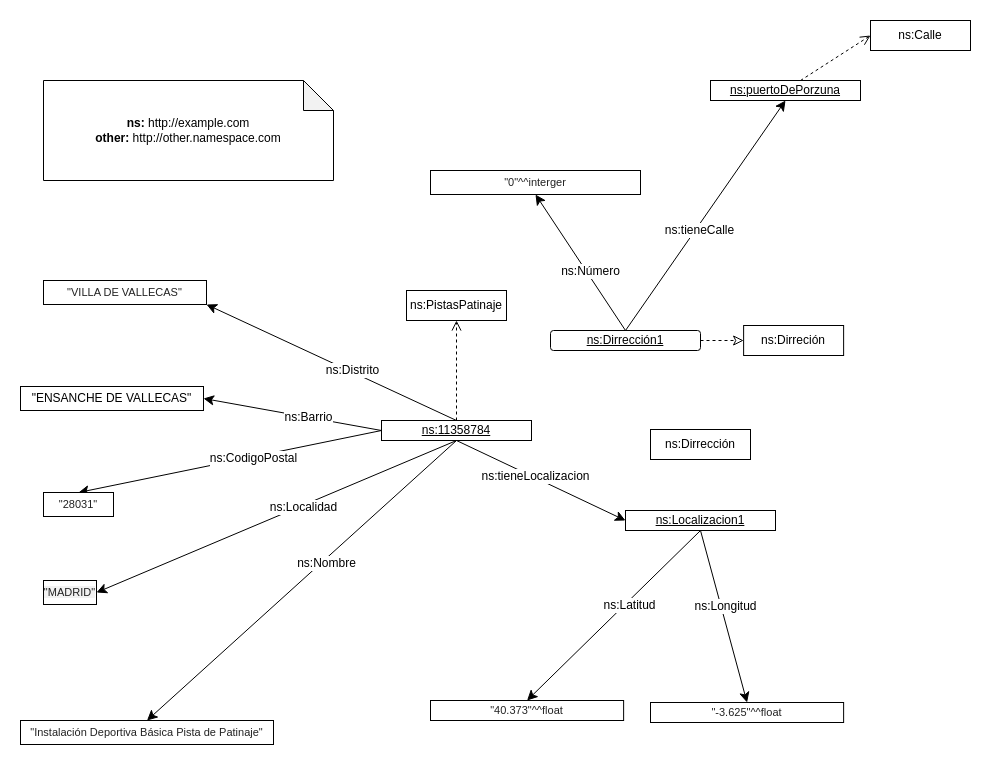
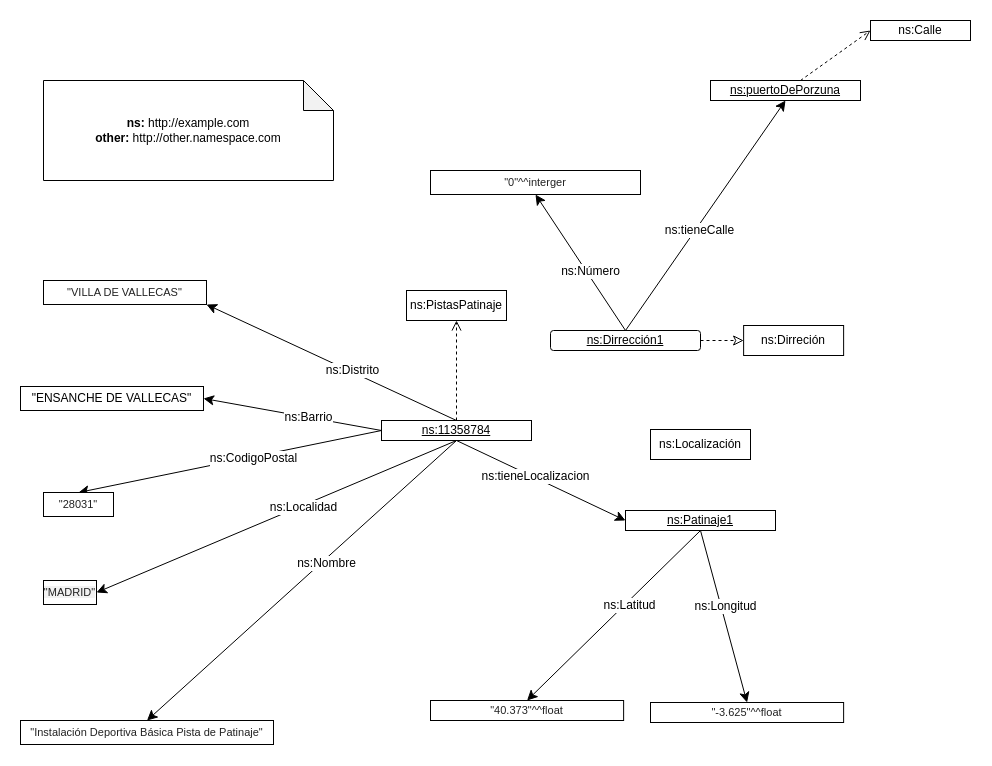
(921, 36) -> (921, 31)
(701, 445) -> (701, 445)
(701, 521) -> (701, 521)
